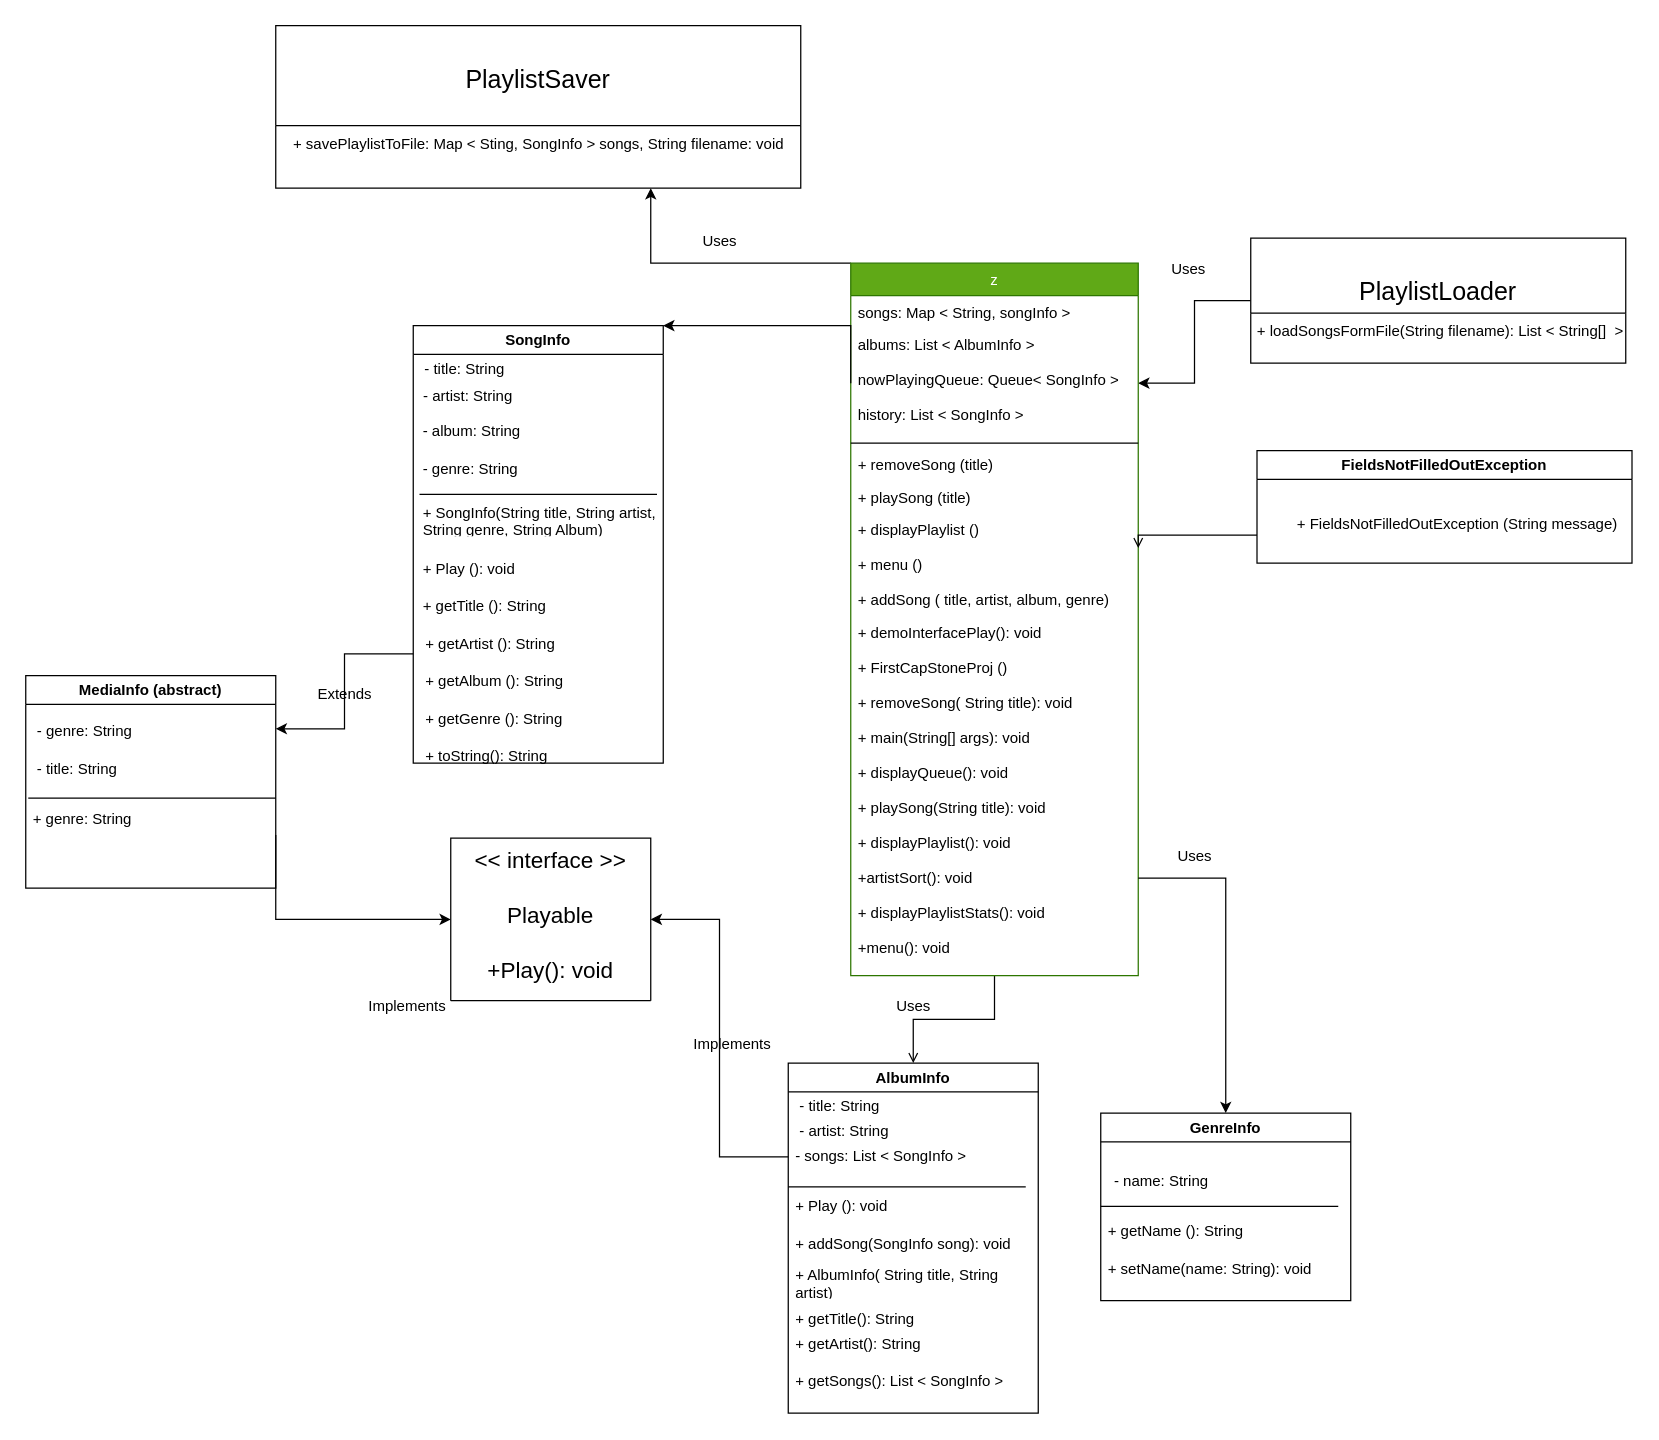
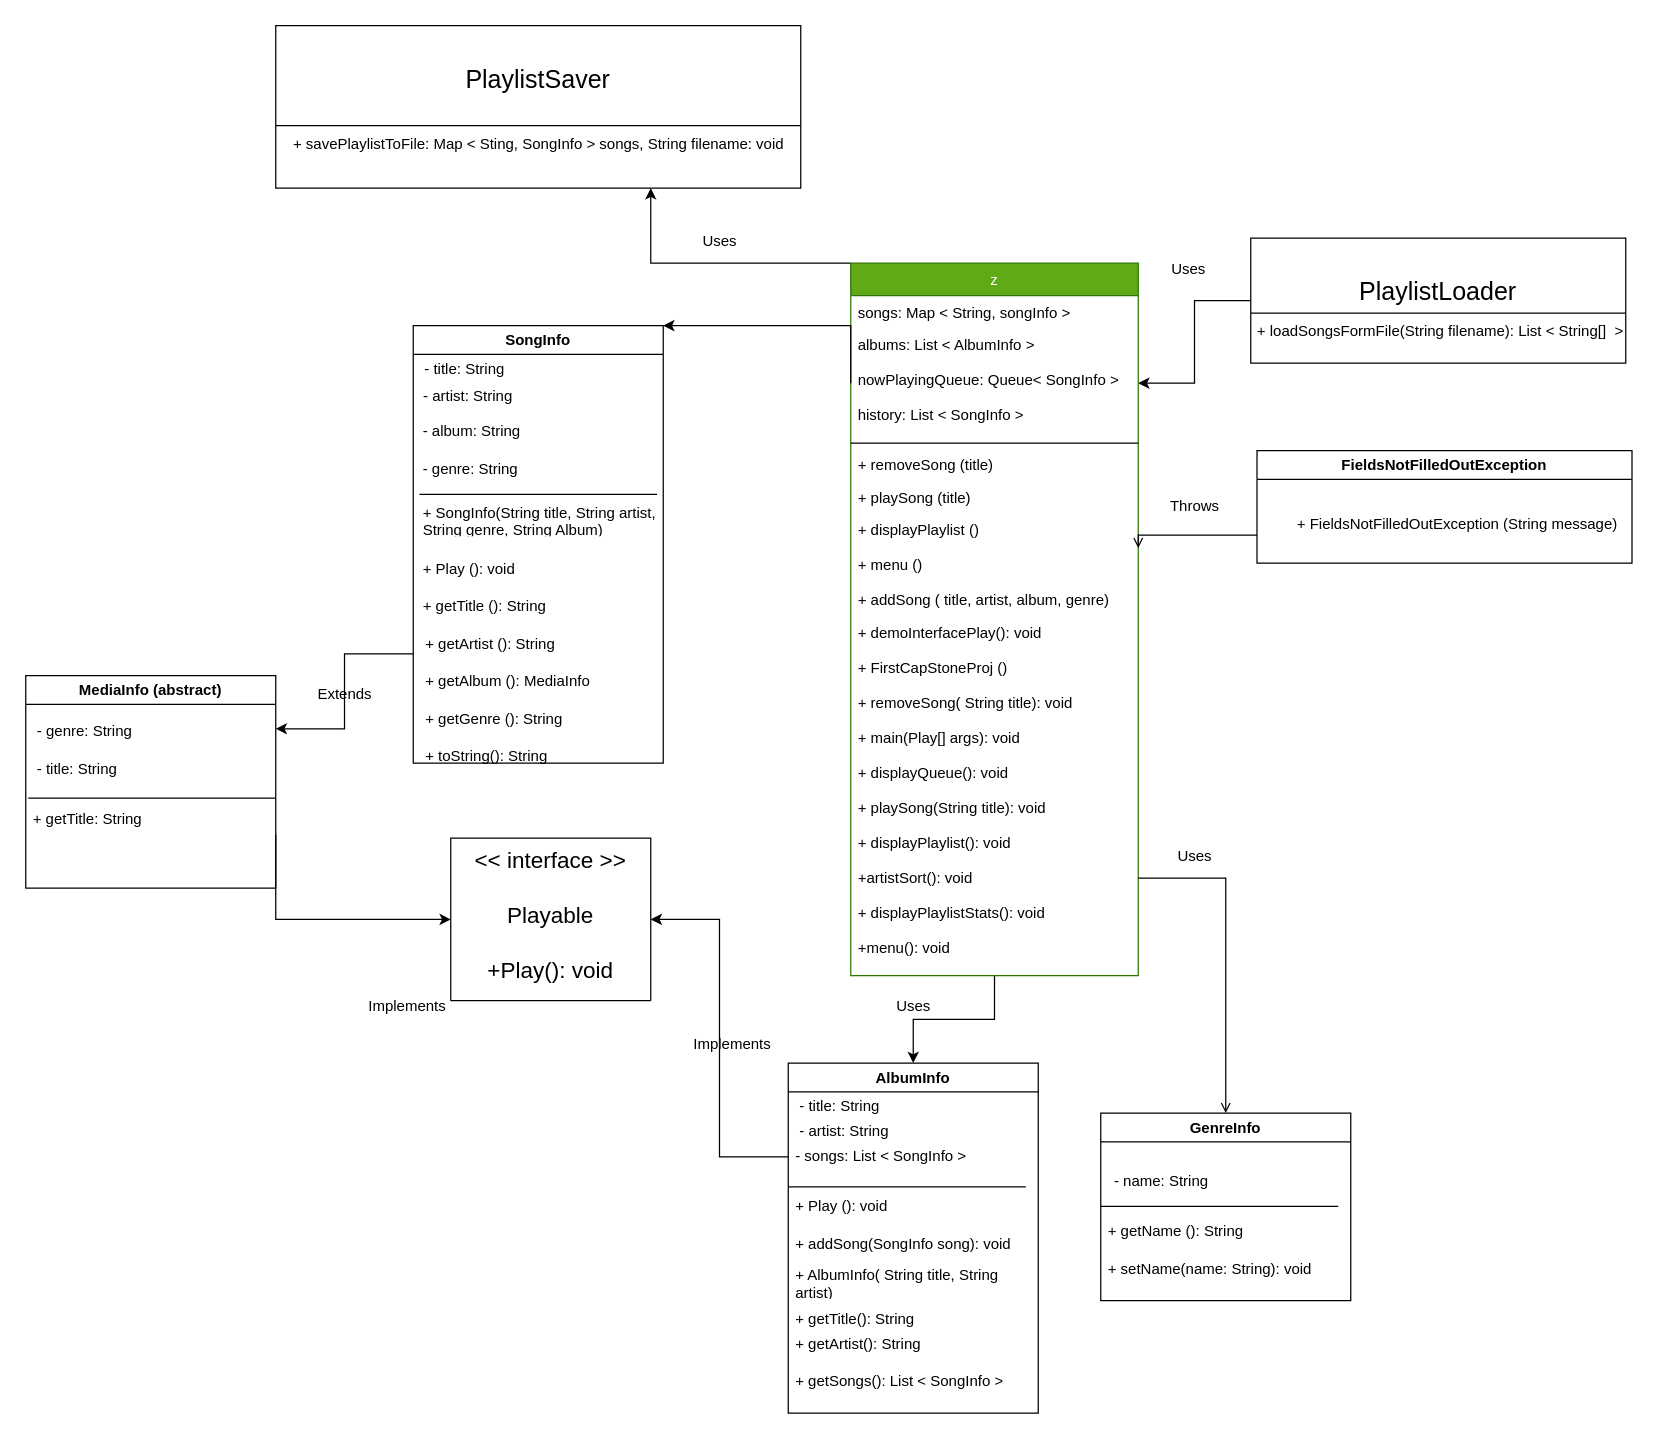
none -> (1194, 507)
(502, 682) -> (515, 682)
(958, 738) -> (949, 738)
(88, 819) -> (97, 819)
(913, 1055) -> (913, 1053)
(1226, 1103) -> (1226, 1105)
